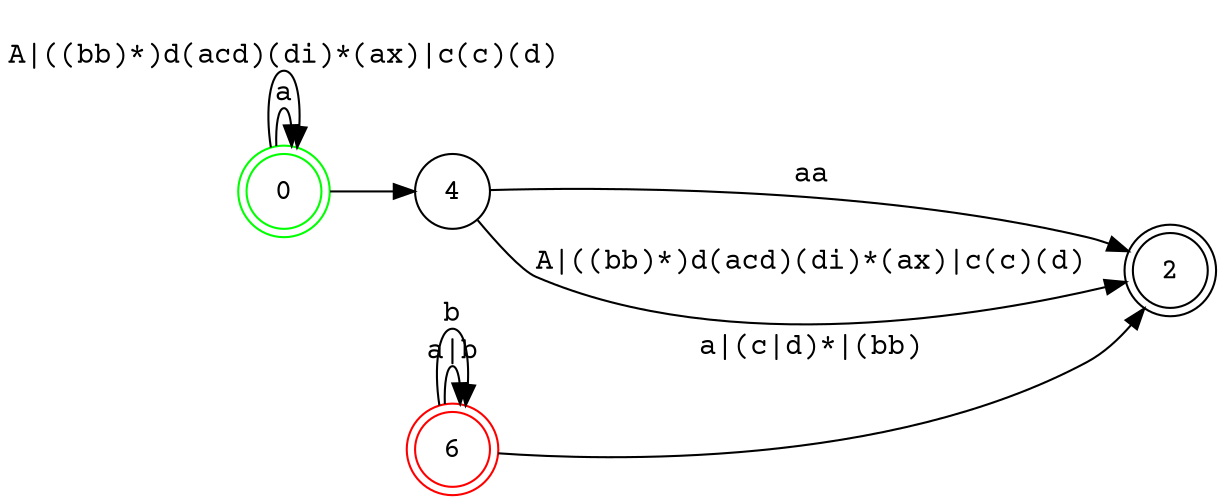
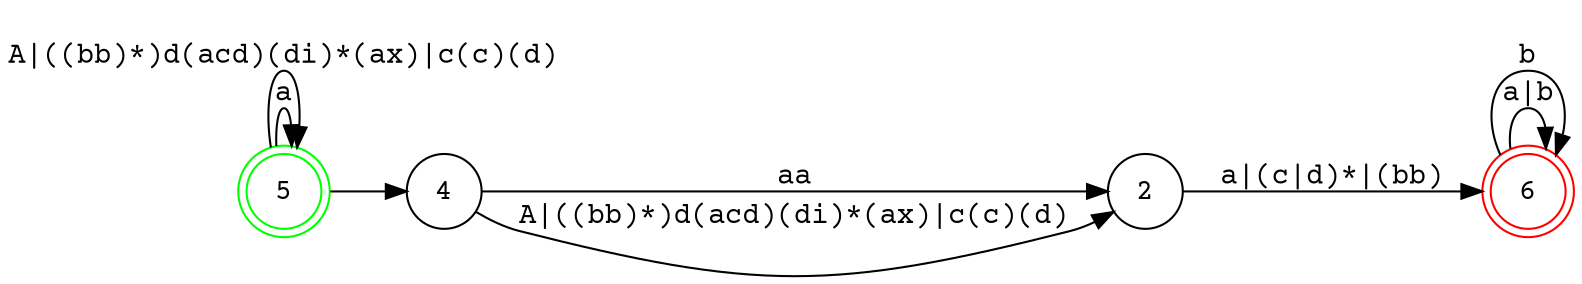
(284, 191) -> (284, 191)
(1170, 270) -> (1145, 191)
(828, 441) -> (1322, 191)
